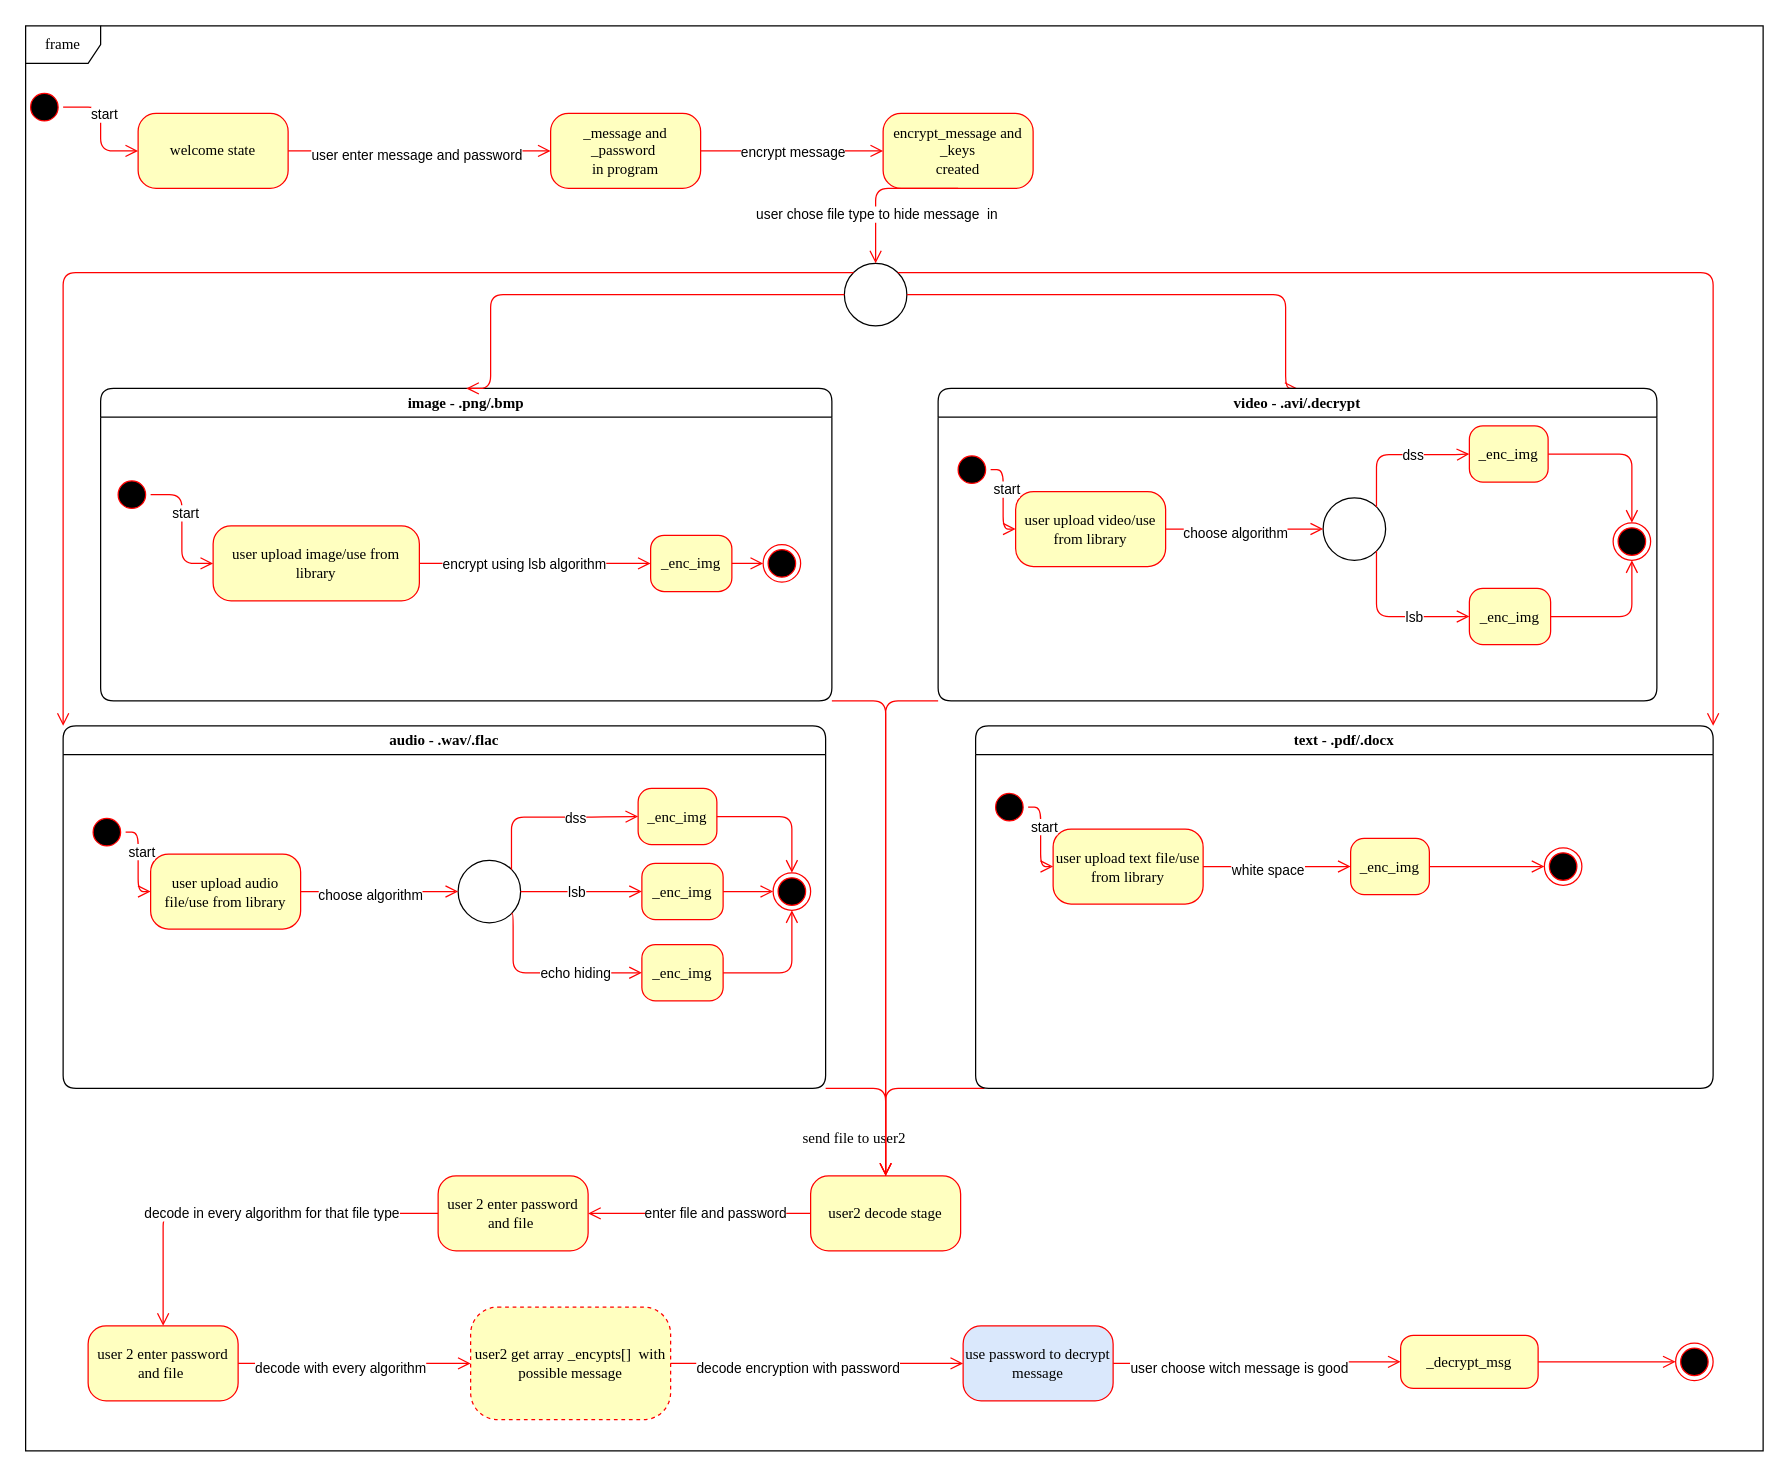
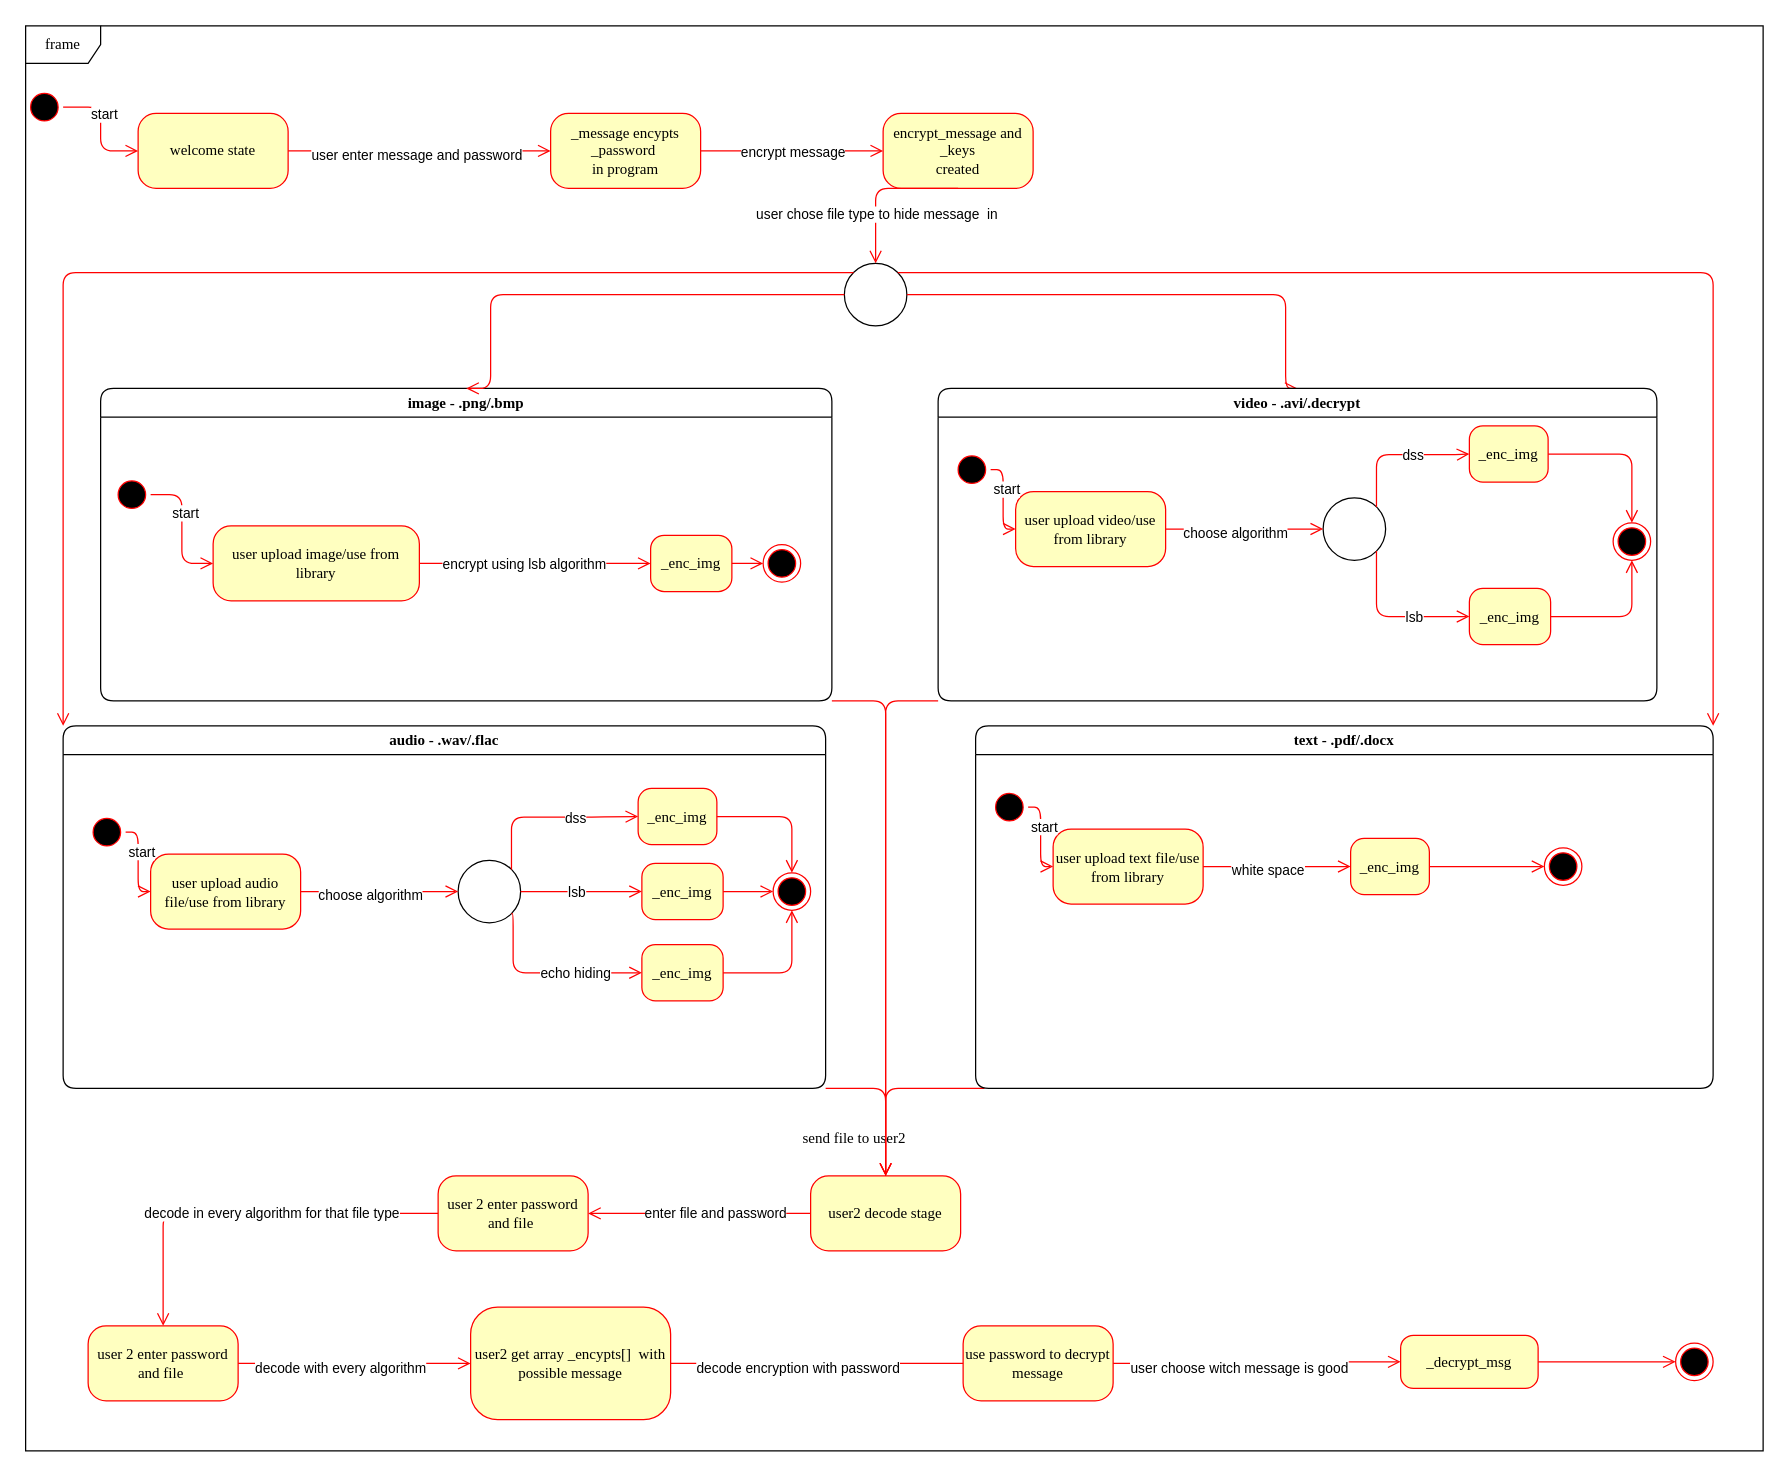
(626, 151) -> (626, 151)
(571, 1363) -> (571, 1363)
(957, 1363) -> (958, 1363)
(1038, 1363) -> (1038, 1363)
